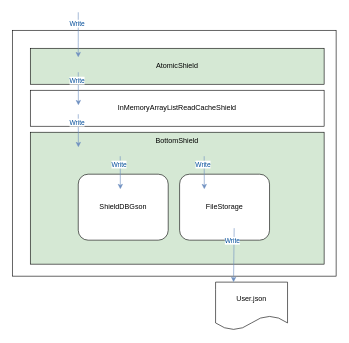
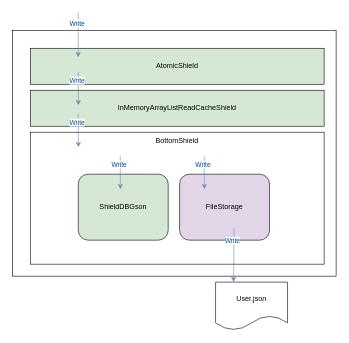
(177, 108) -> (177, 108)
(177, 198) -> (177, 198)
(123, 207) -> (123, 207)
(225, 207) -> (225, 207)
